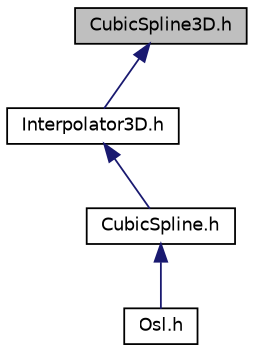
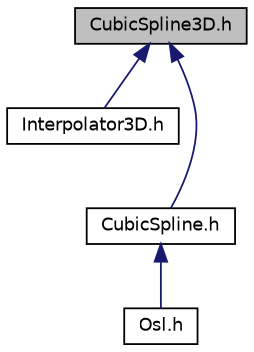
(132, 184) -> (196, 135)
